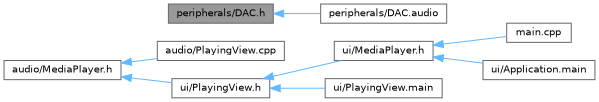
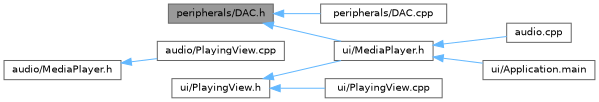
(384, 14) -> (384, 14)
none -> (307, 33)
(539, 33) -> (539, 33)
(151, 80) -> none
(384, 88) -> (384, 88)
